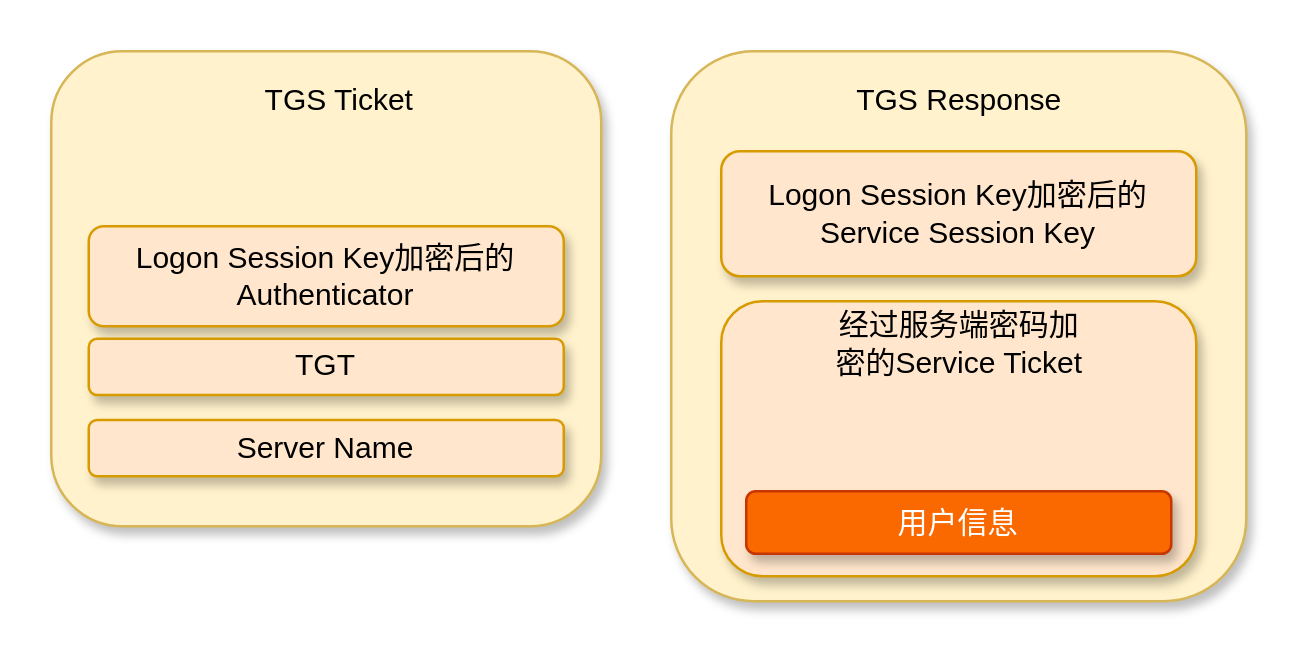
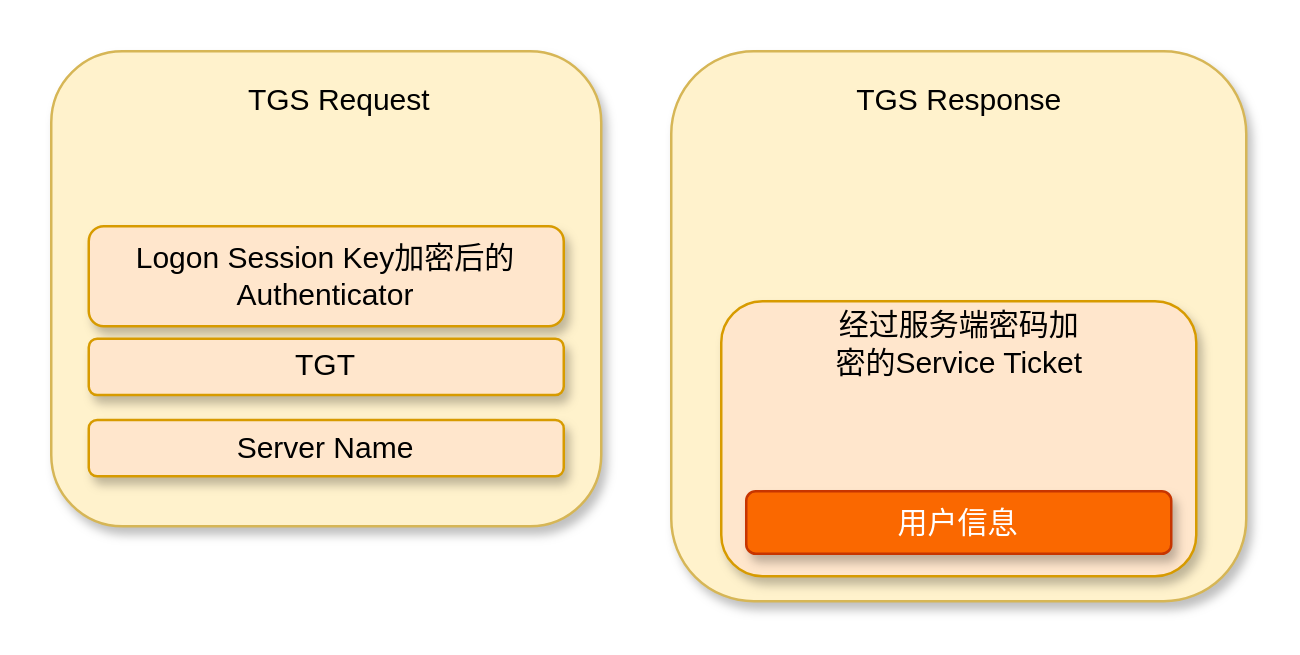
(340, 101) -> (340, 101)
(959, 214) -> none
